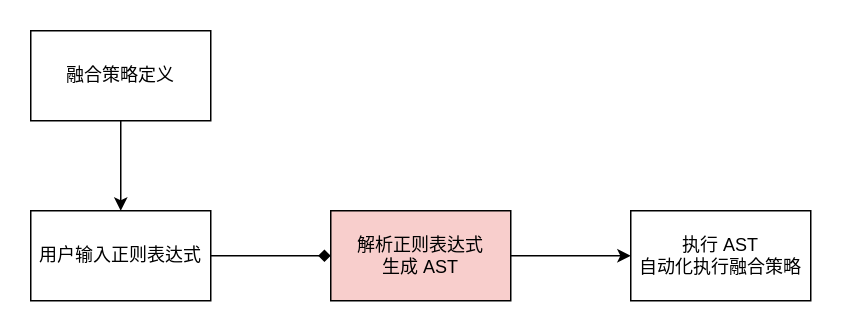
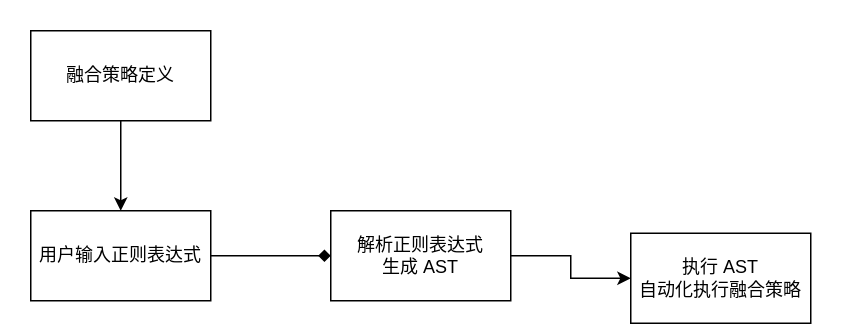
(421, 256) -> (421, 256)
(721, 256) -> (721, 278)
